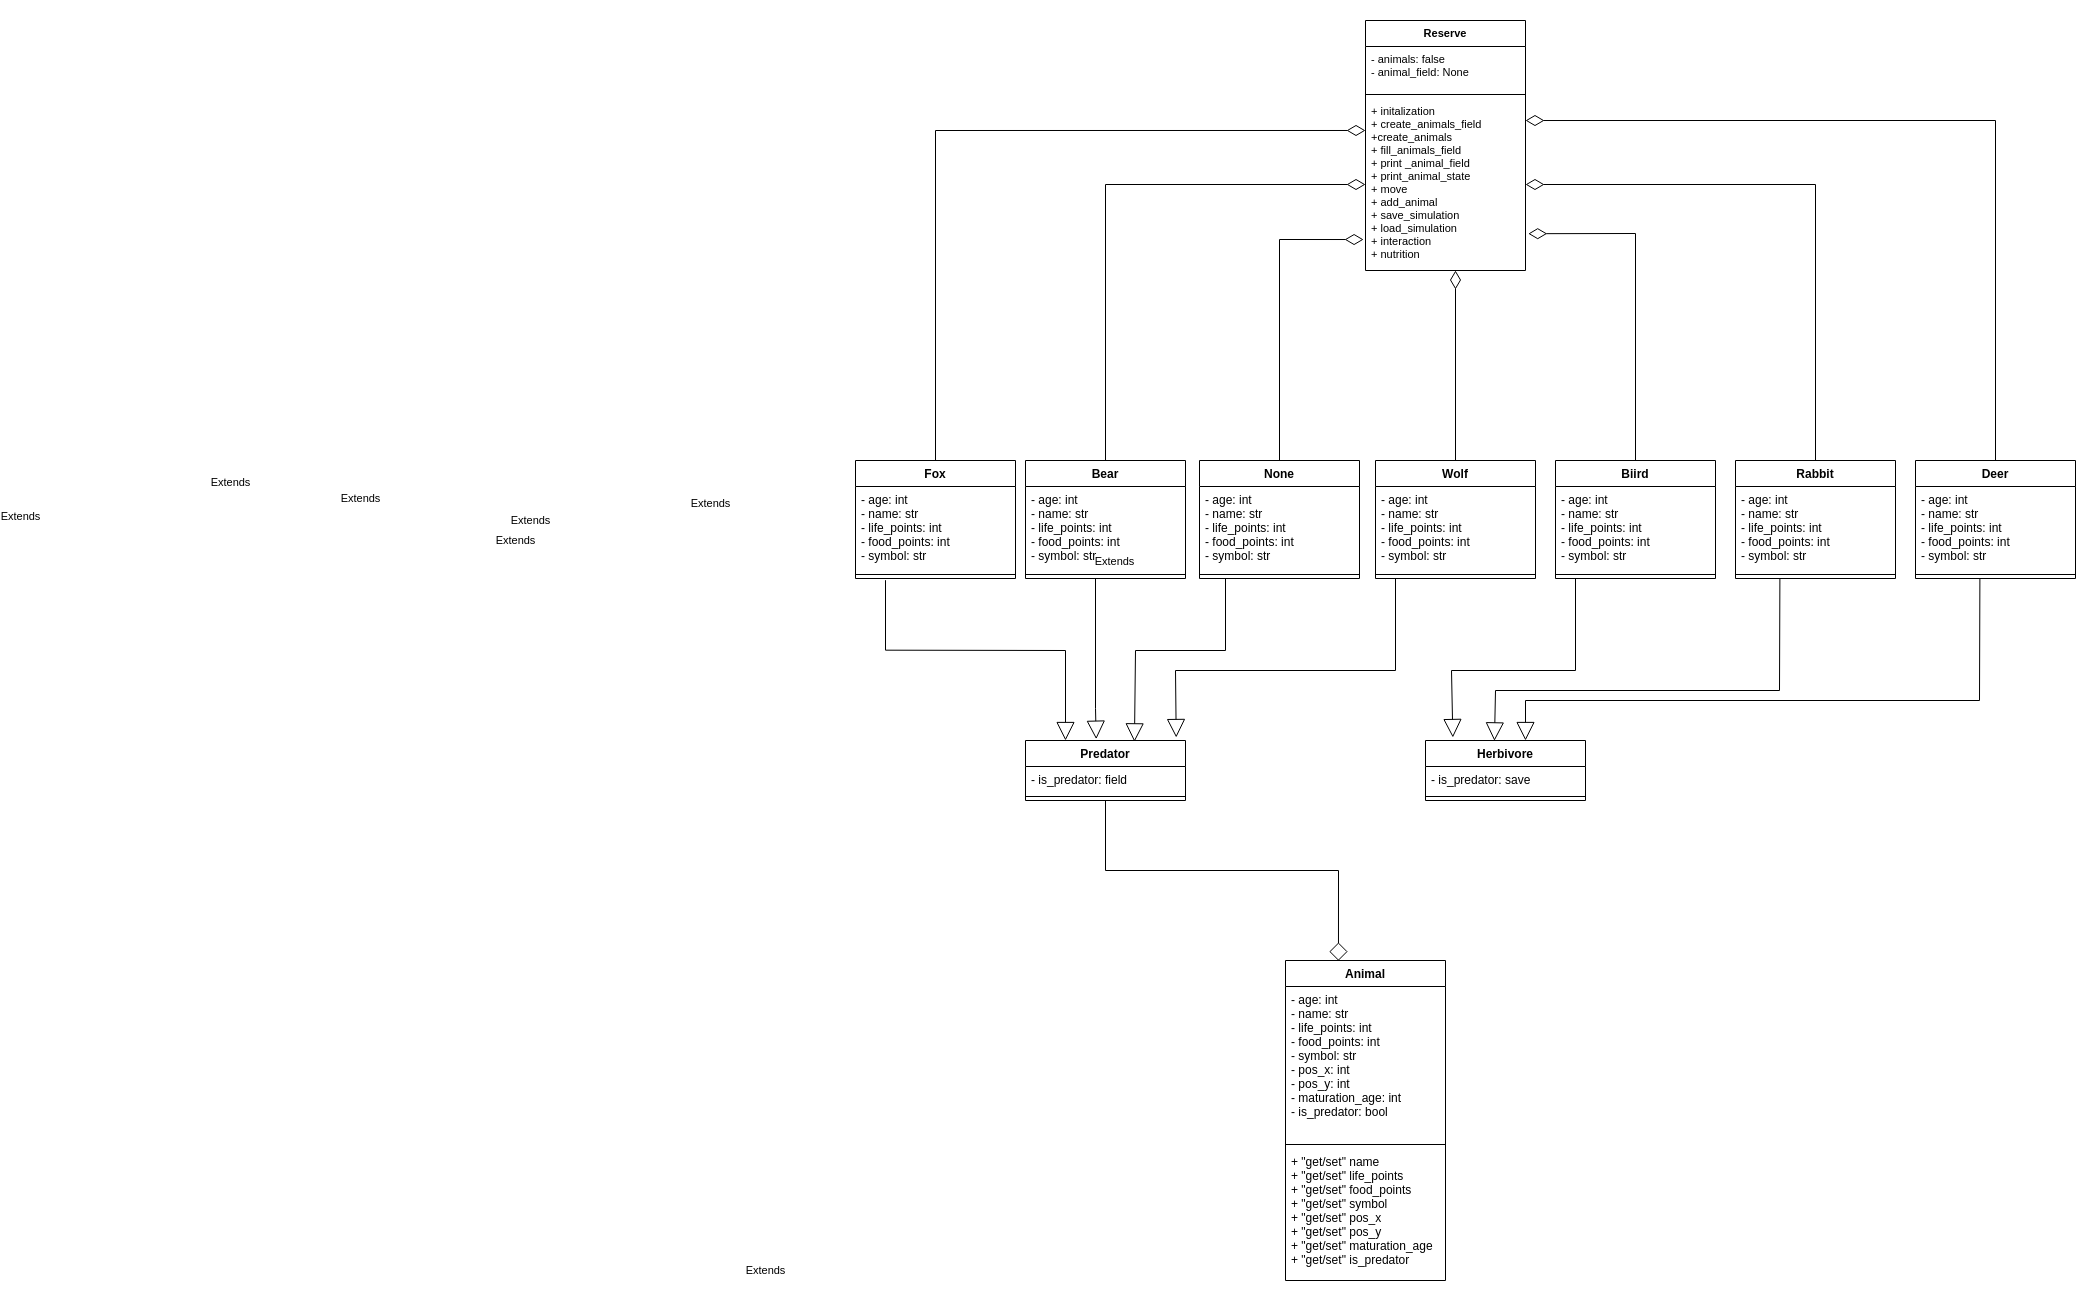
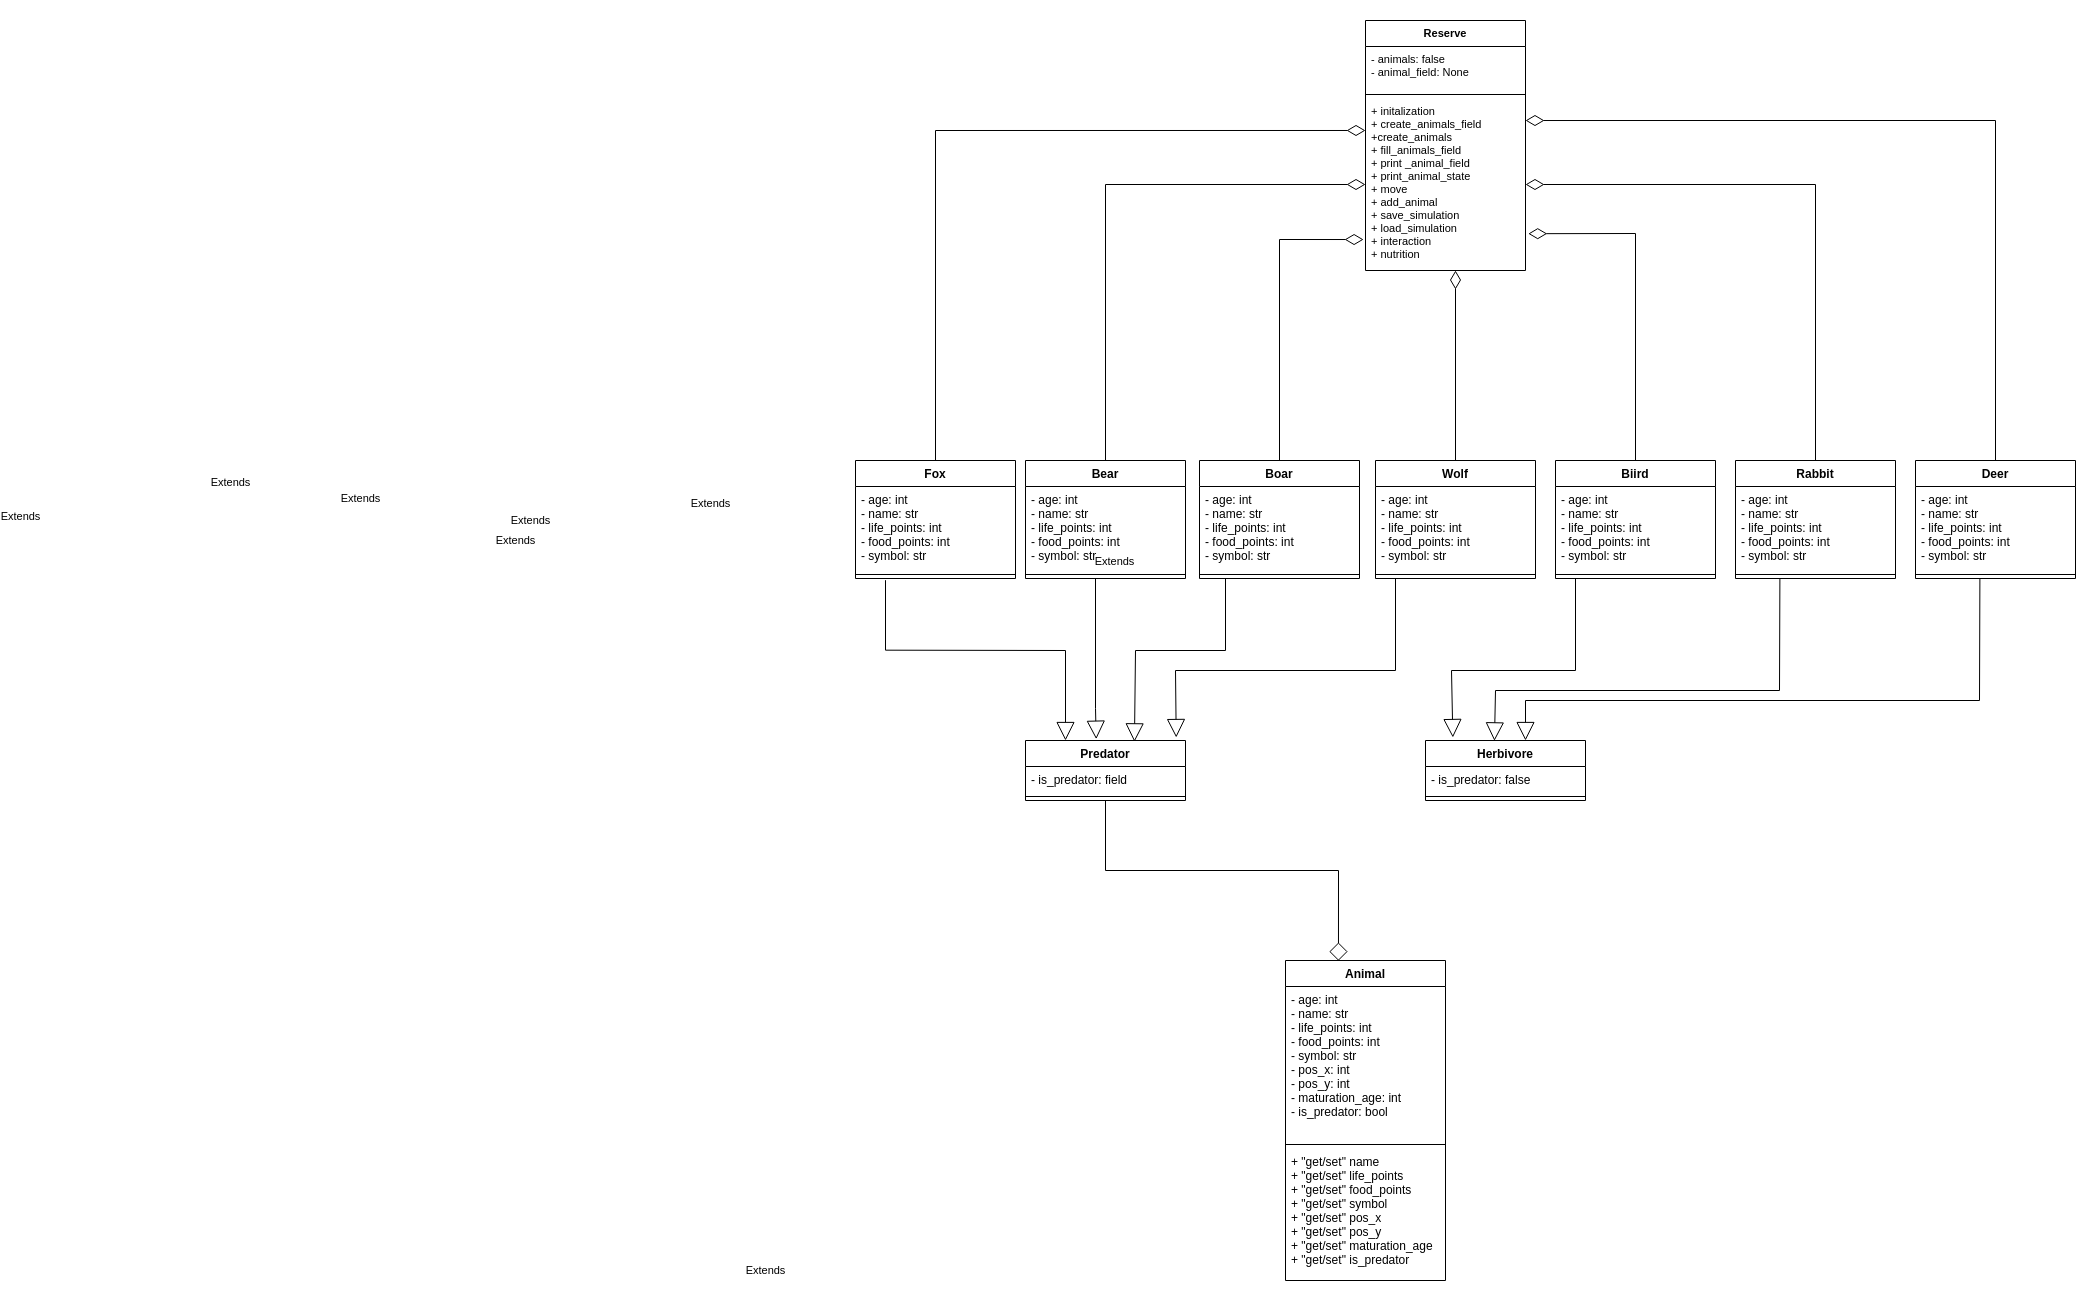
(1279, 474) -> (1279, 474)
(1489, 780) -> (1490, 780)
